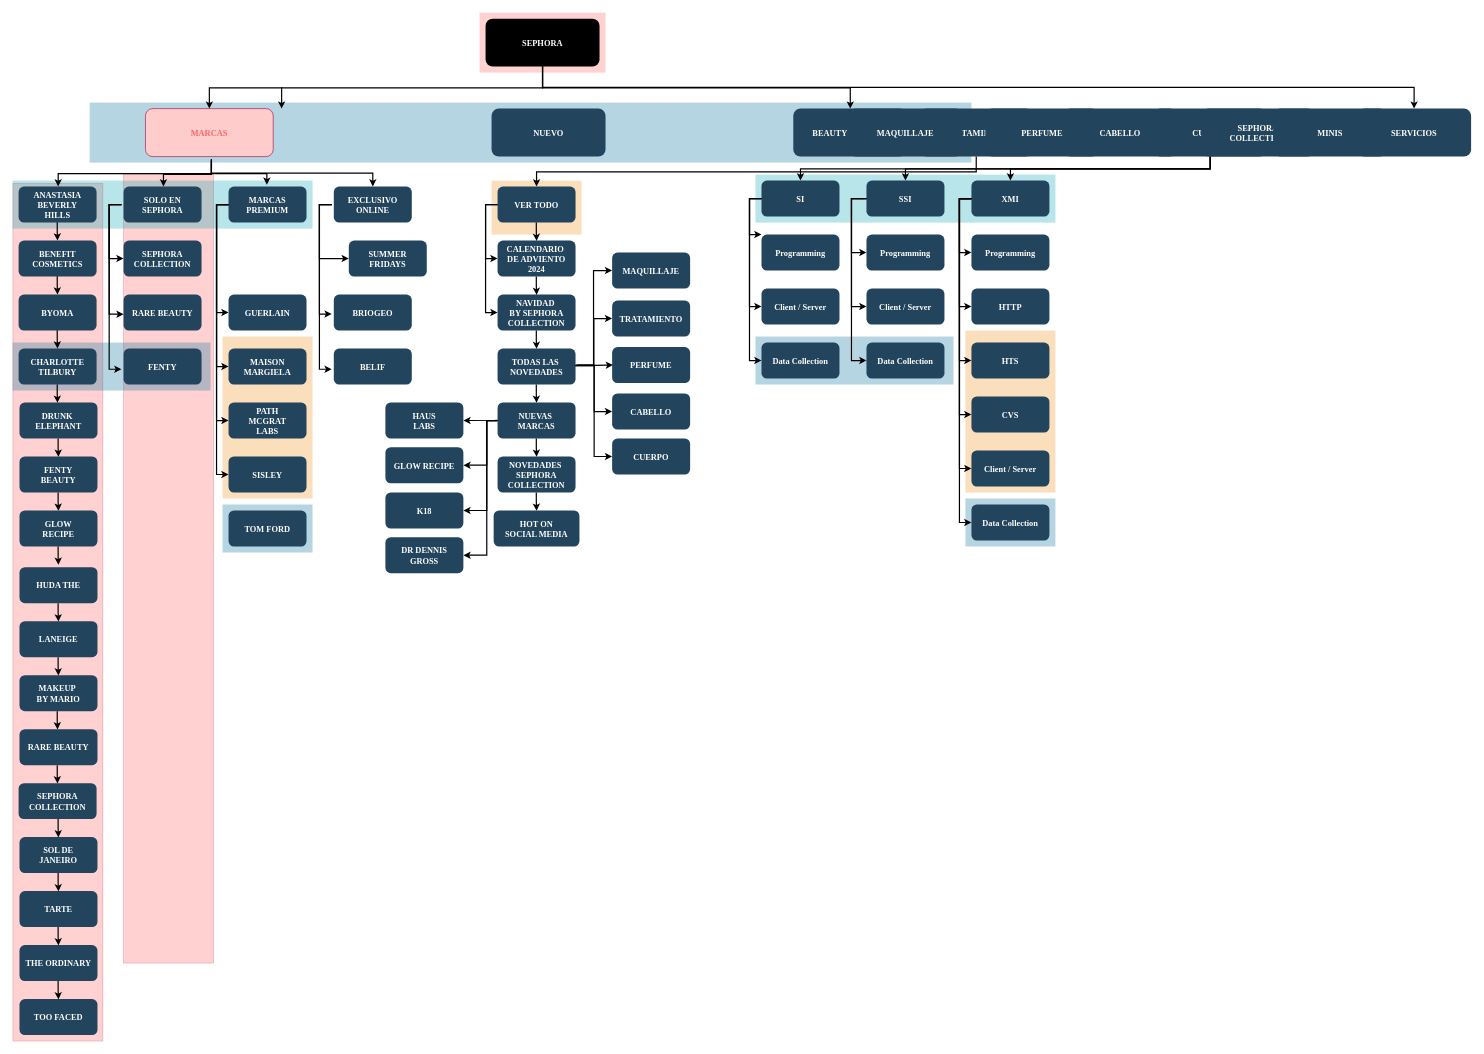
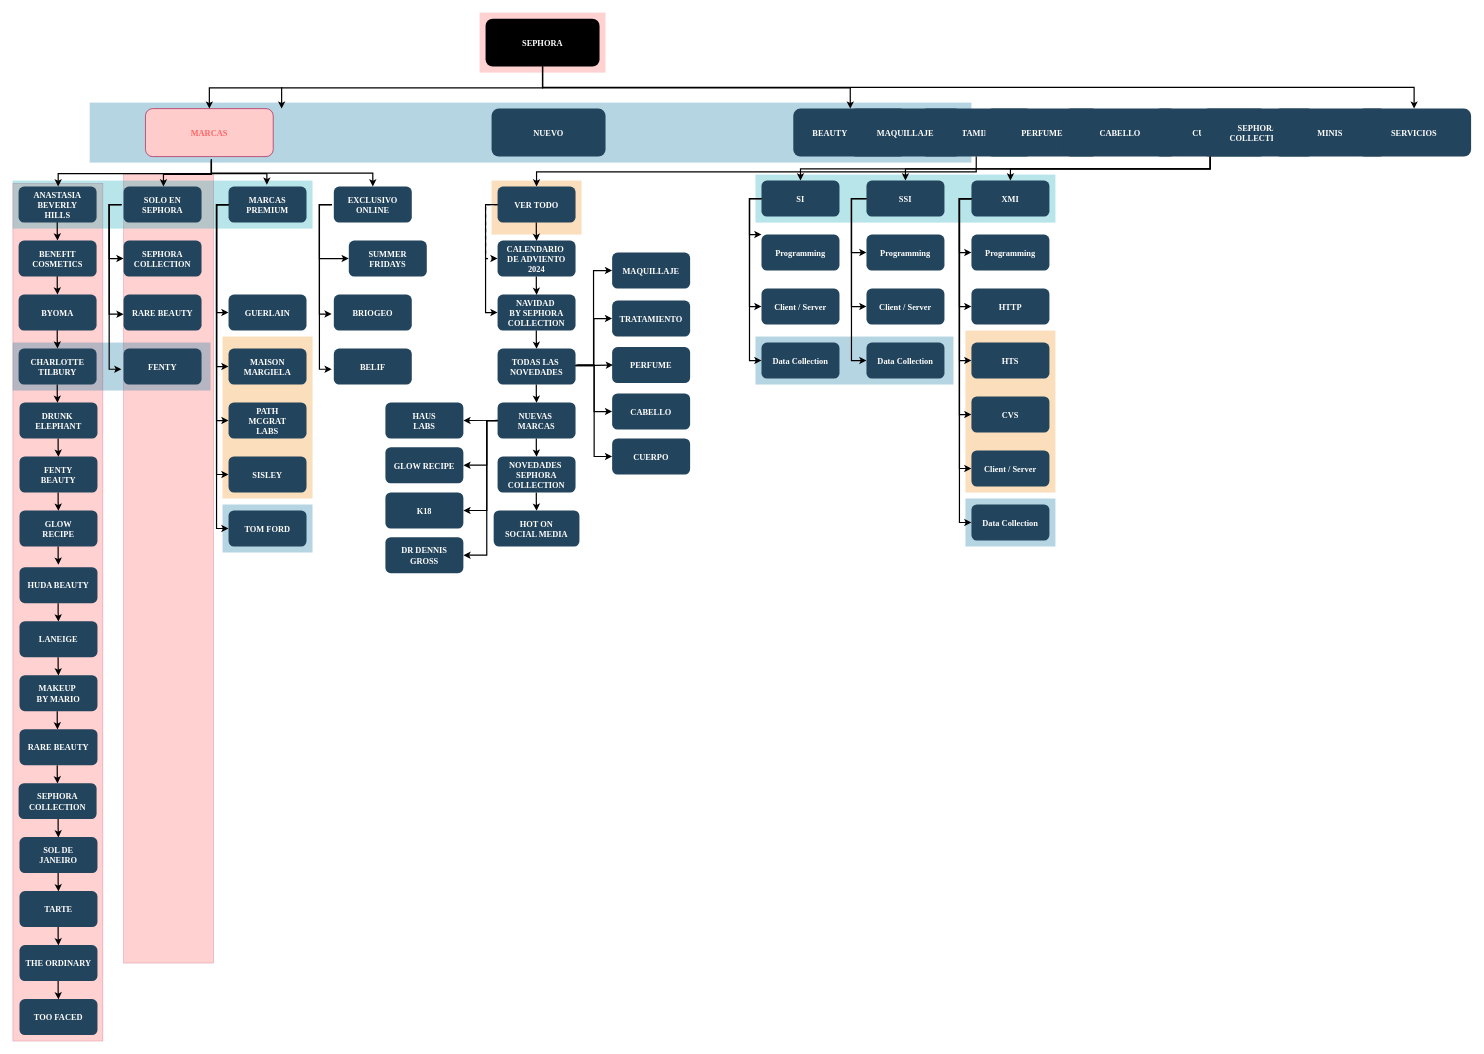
(489, 259) -> (489, 259)
none -> (217, 506)
(58, 586) -> (58, 586)
